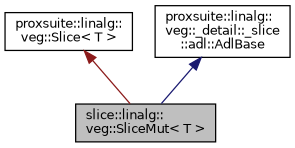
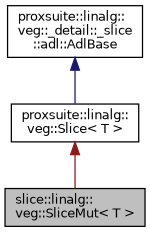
(177, 85) -> (75, 87)
